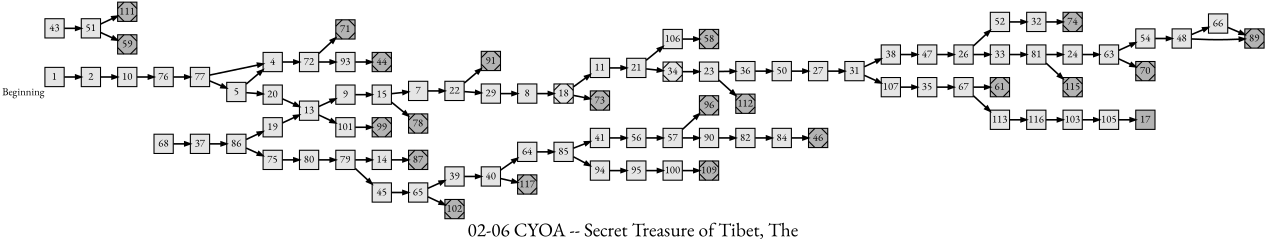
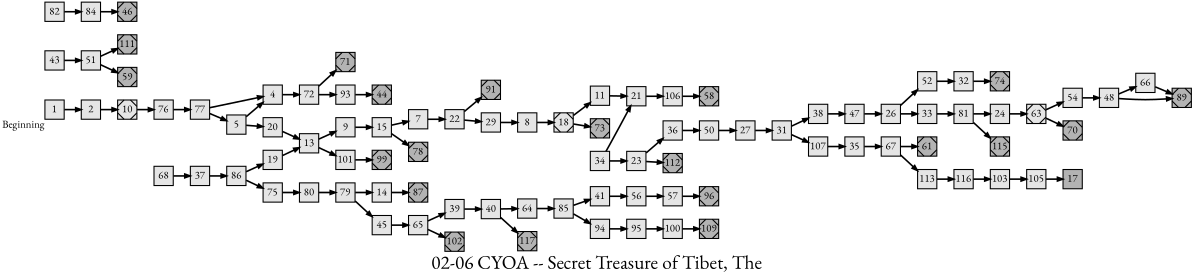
(1109, 55) -> (1036, 114)
(652, 69) -> (617, 131)
(673, 72) -> (600, 161)
(127, 77) -> (127, 110)
(709, 138) -> none
